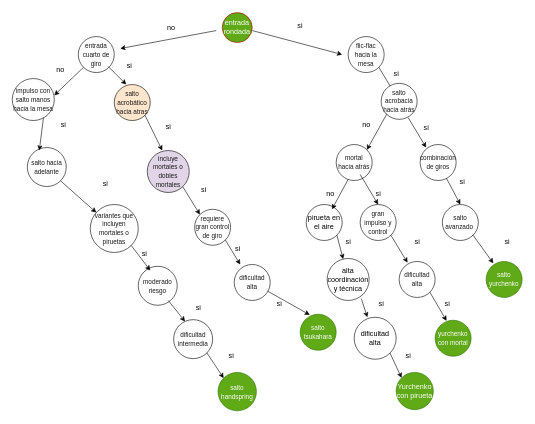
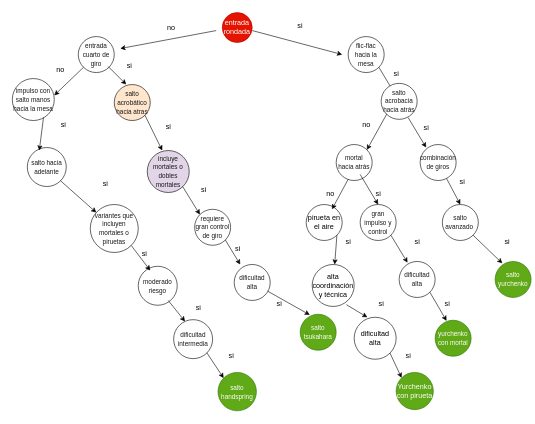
(237, 27) -> (237, 27)
(348, 279) -> (333, 285)
(504, 279) -> (513, 279)
